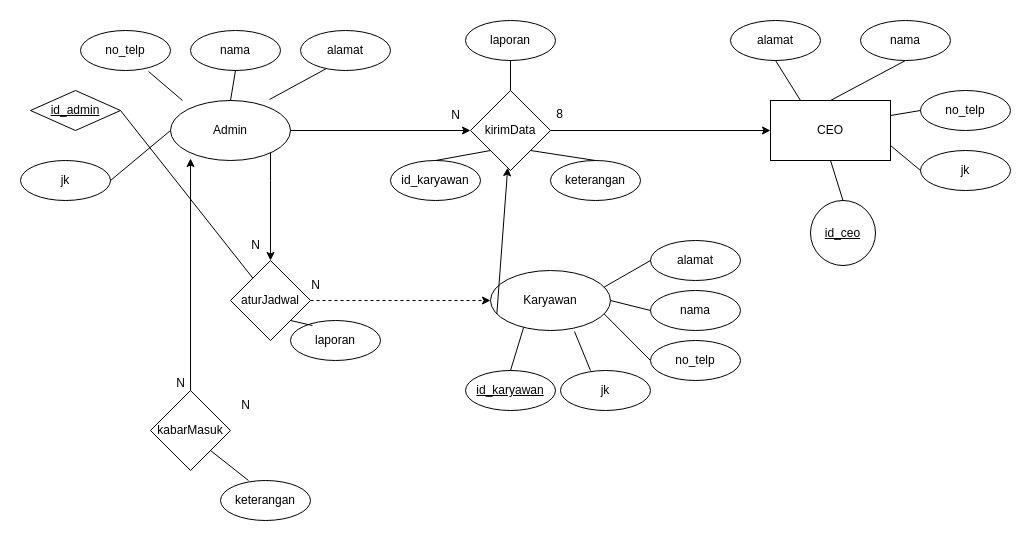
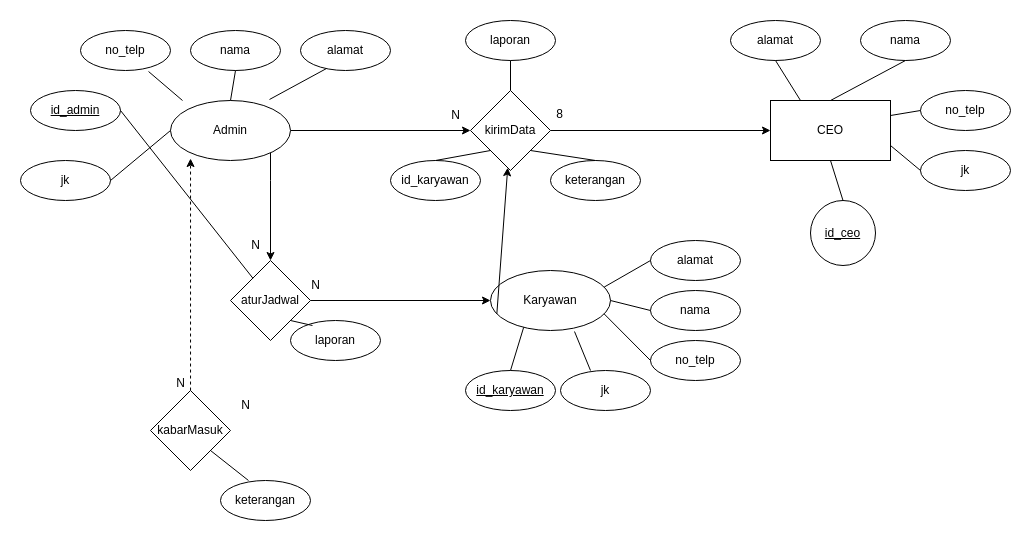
(76, 111) -> (76, 111)
(191, 278) -> (191, 278)
(398, 301) -> (398, 301)
